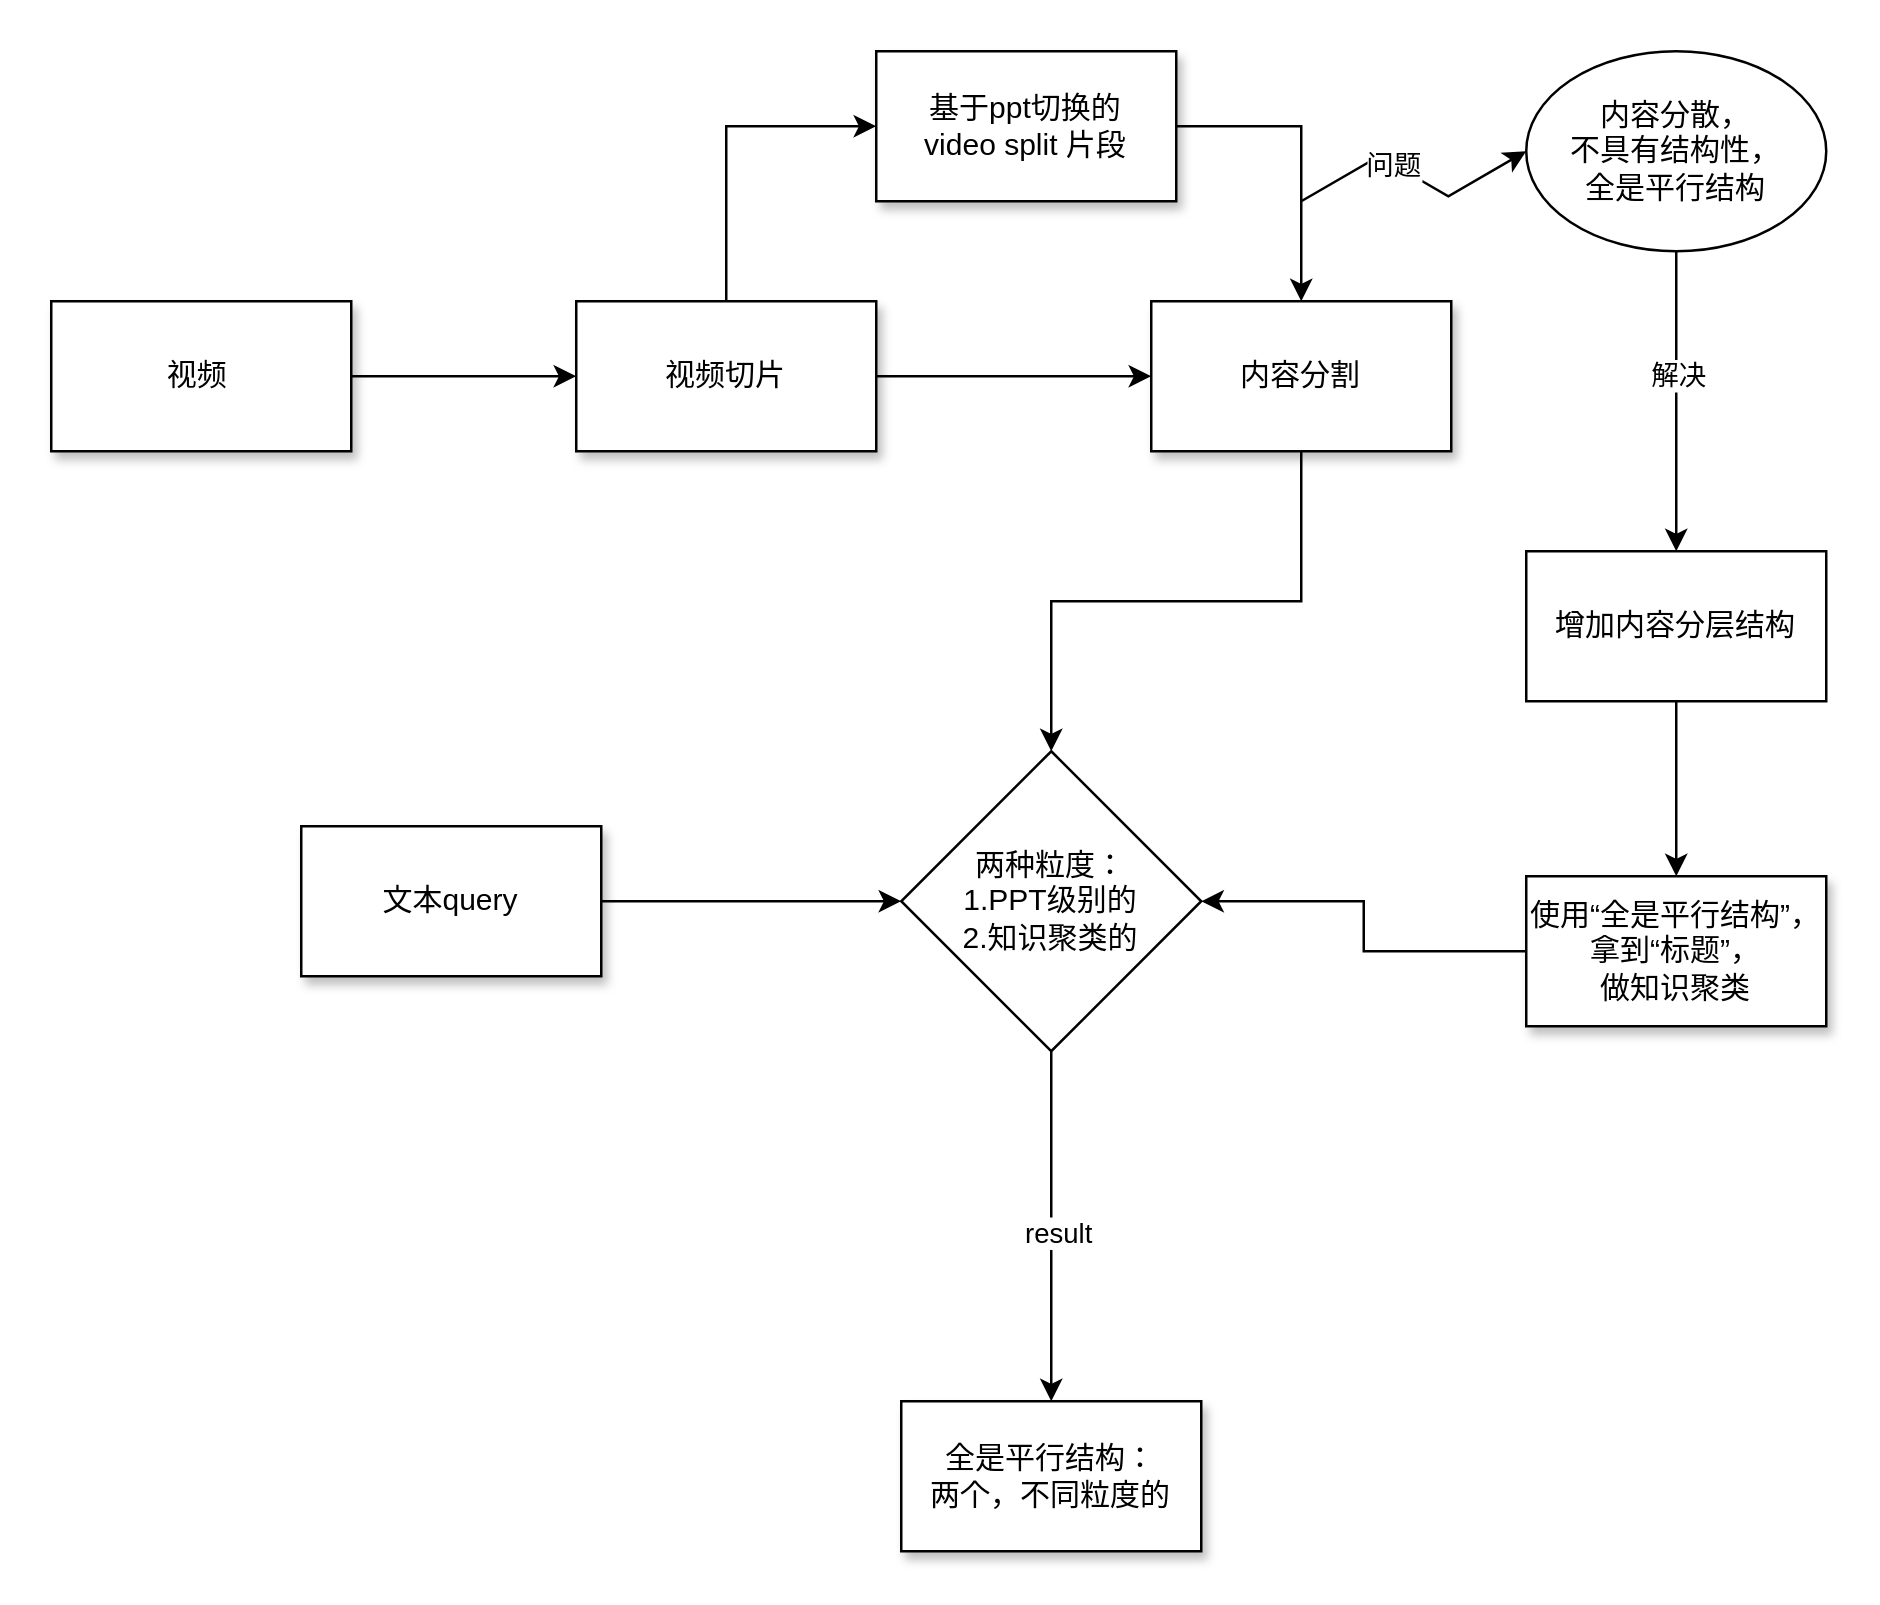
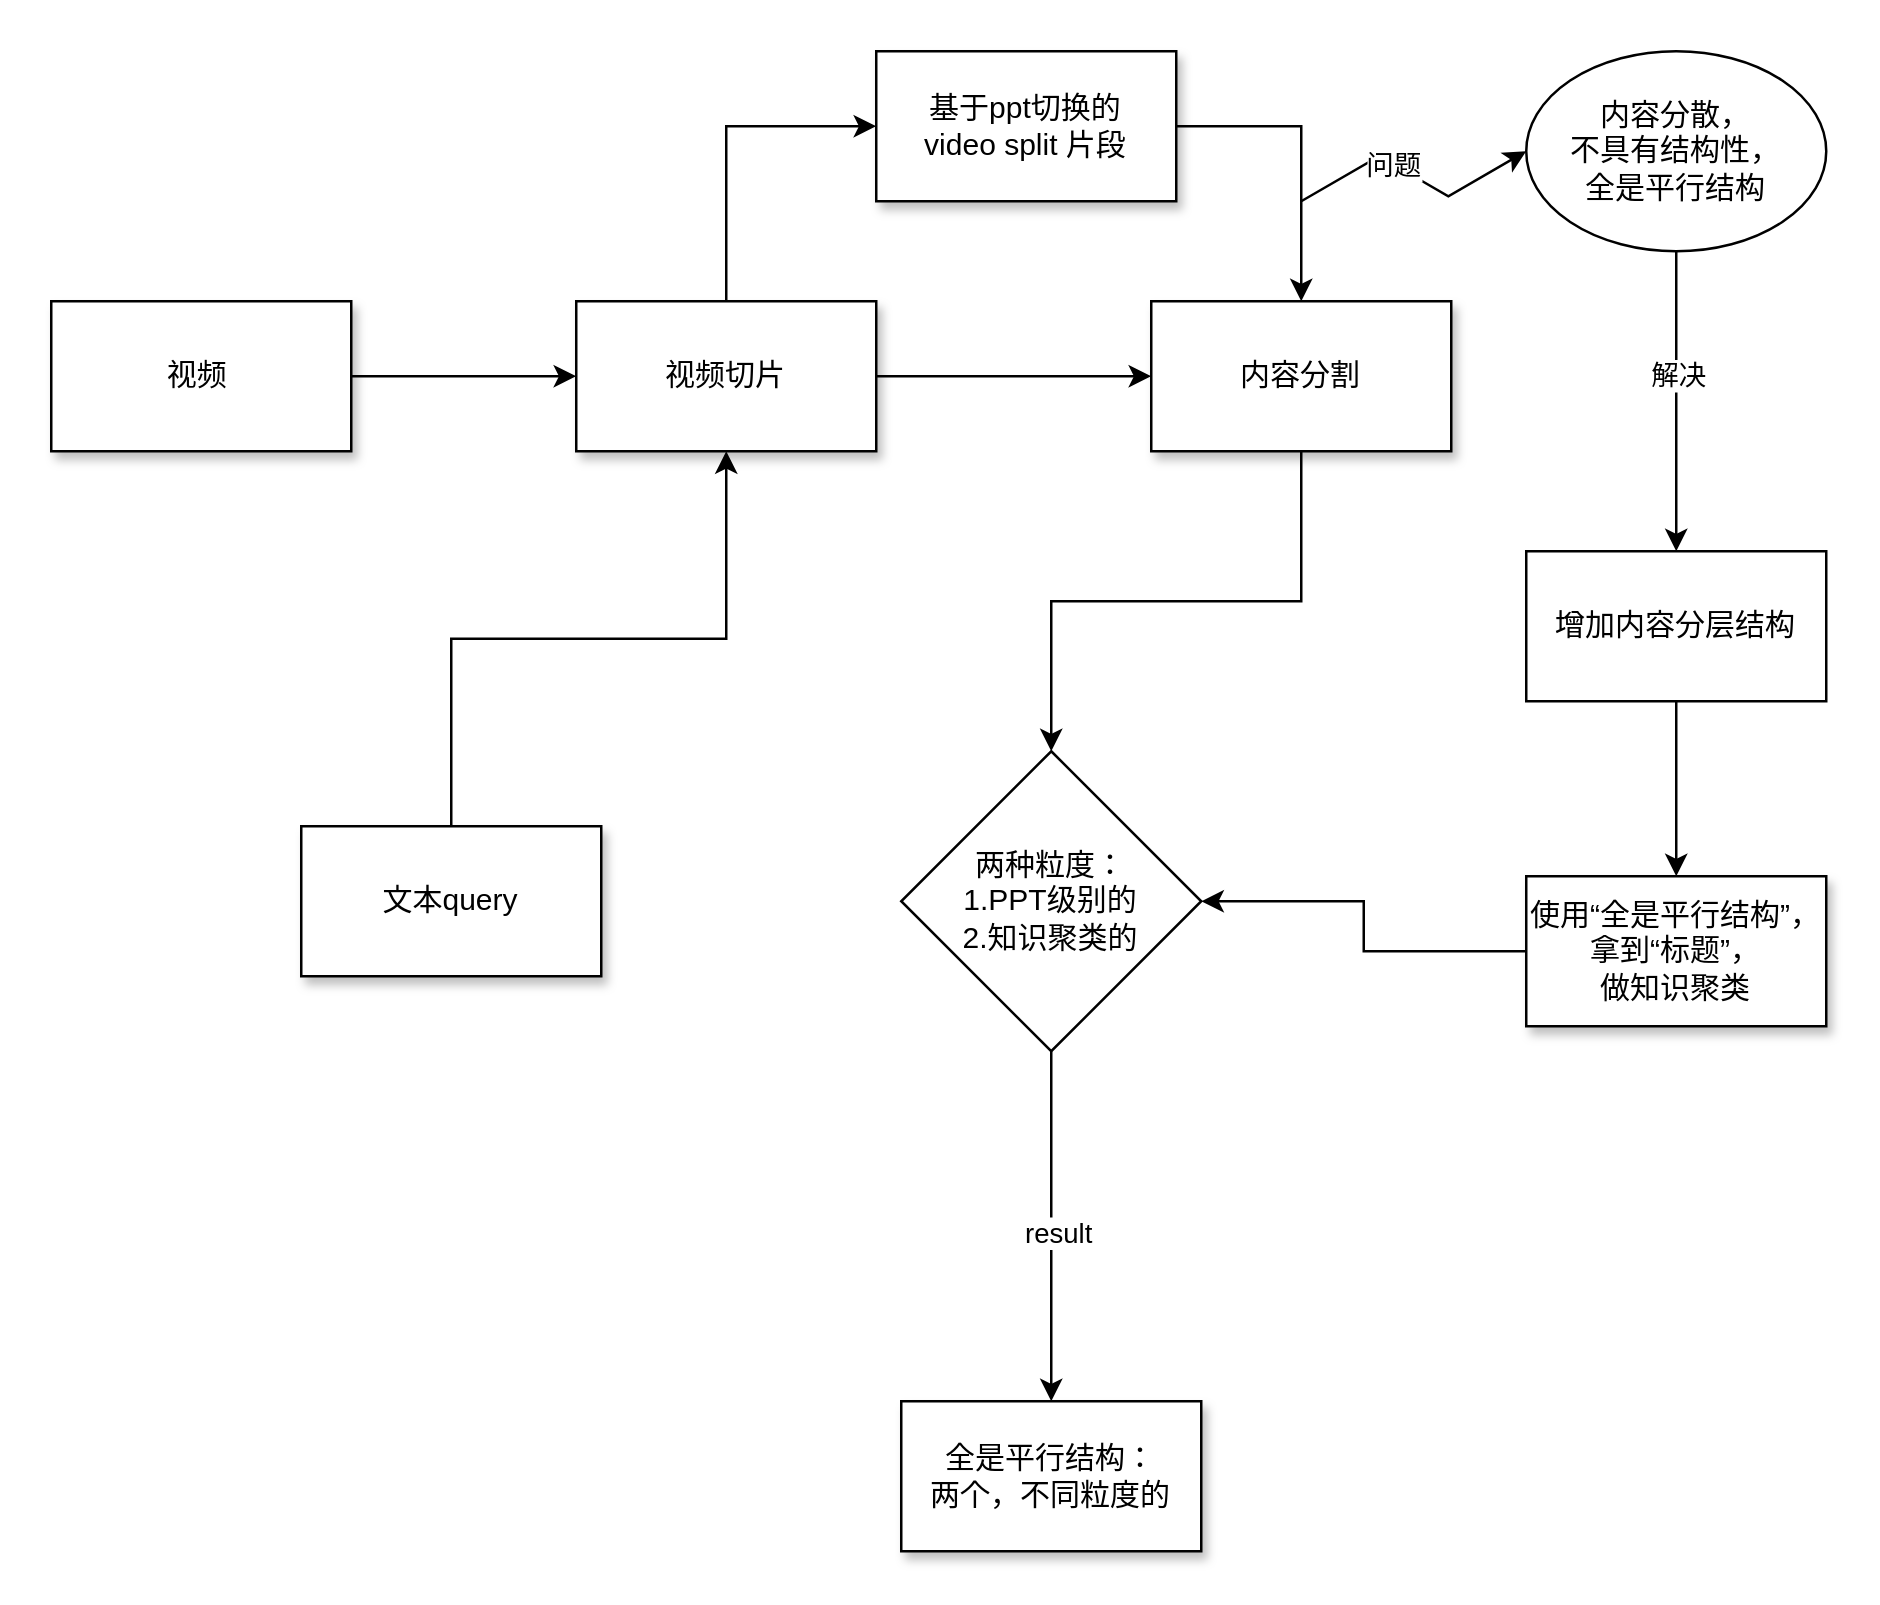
(743, 901) -> (580, 639)
